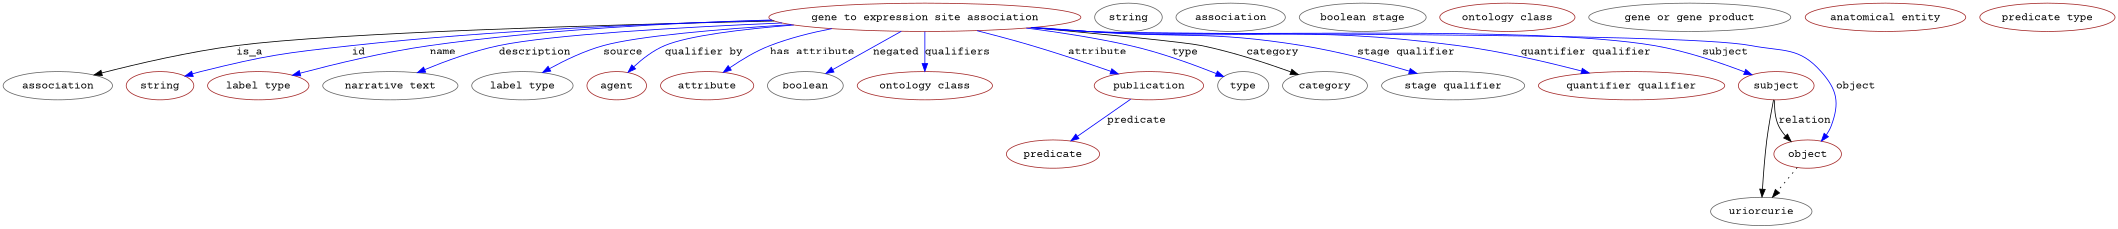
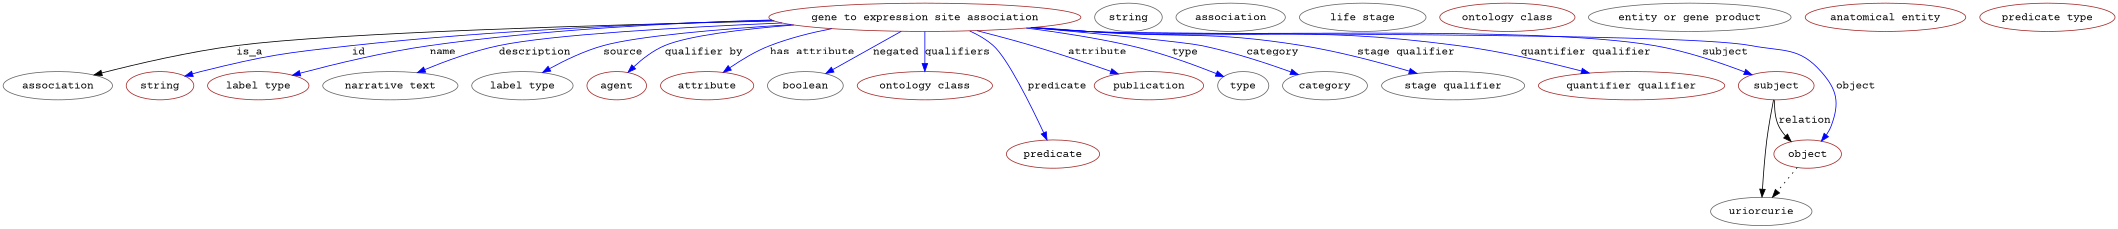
(1363, 17) -> (1363, 17)
(1690, 17) -> (1690, 17)
(1163, 41) -> (1163, 41)
(1104, 118) -> (1014, 75)
